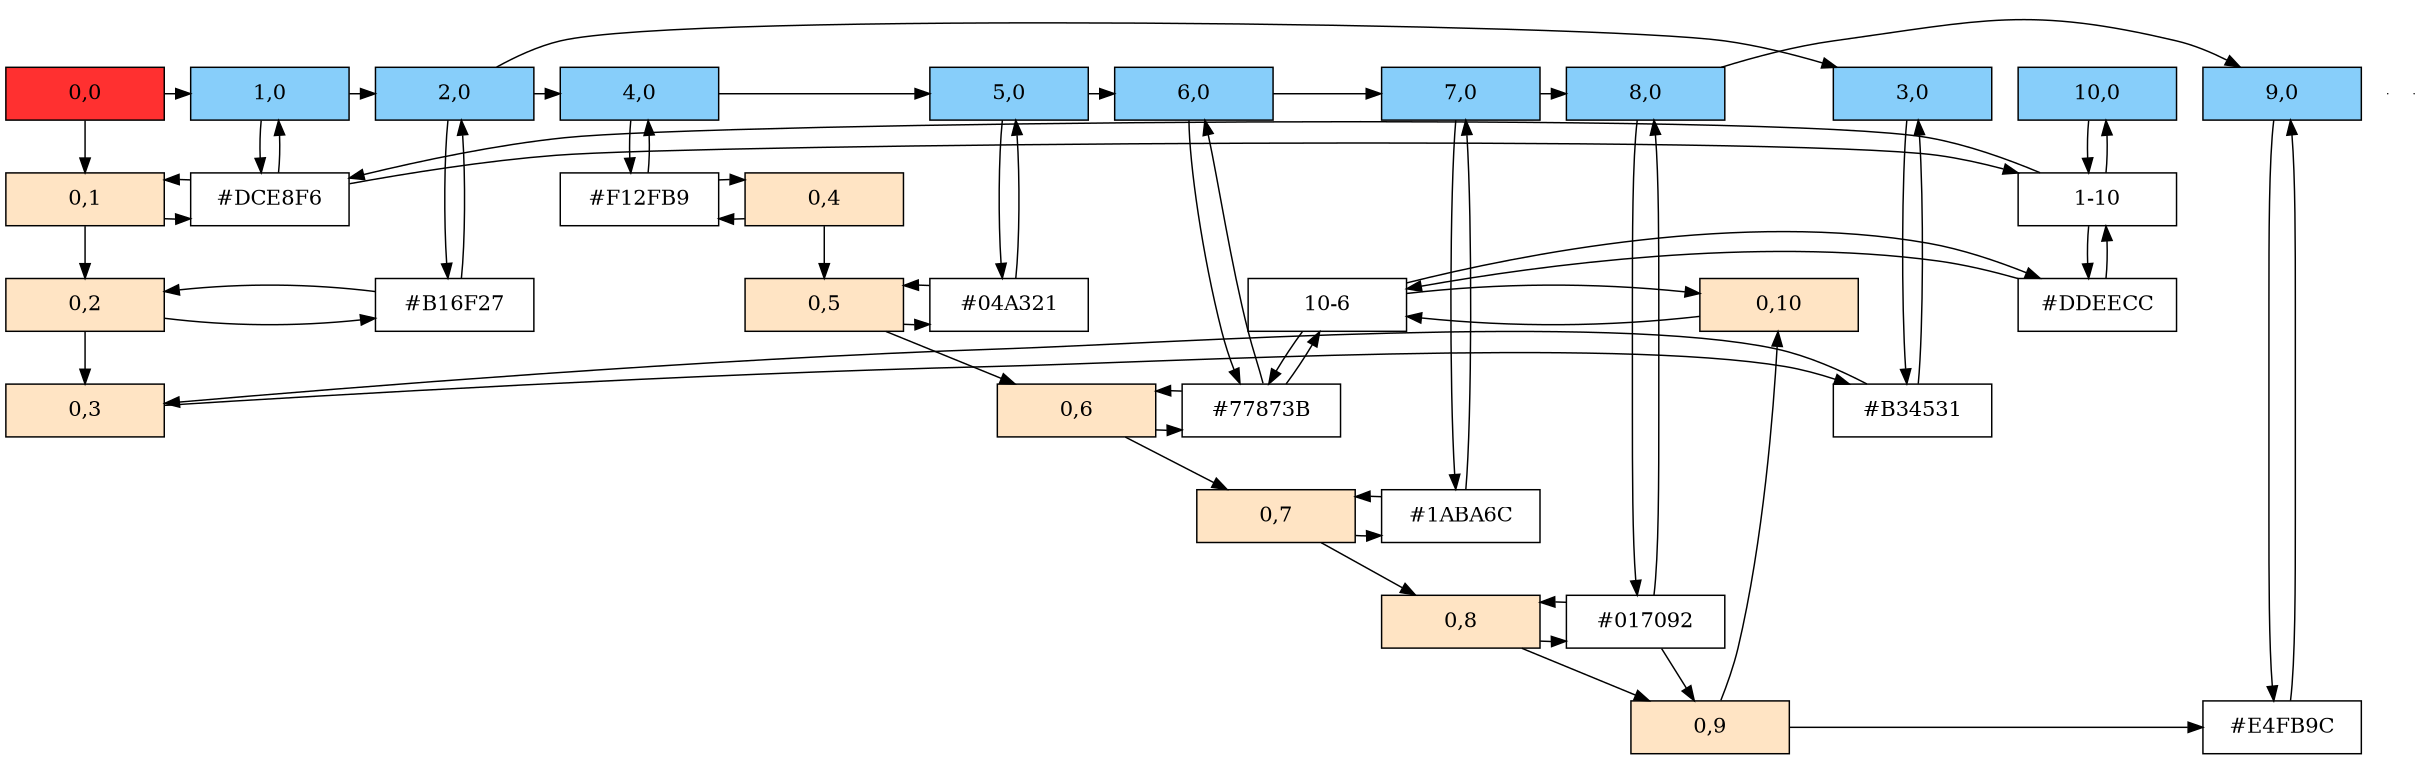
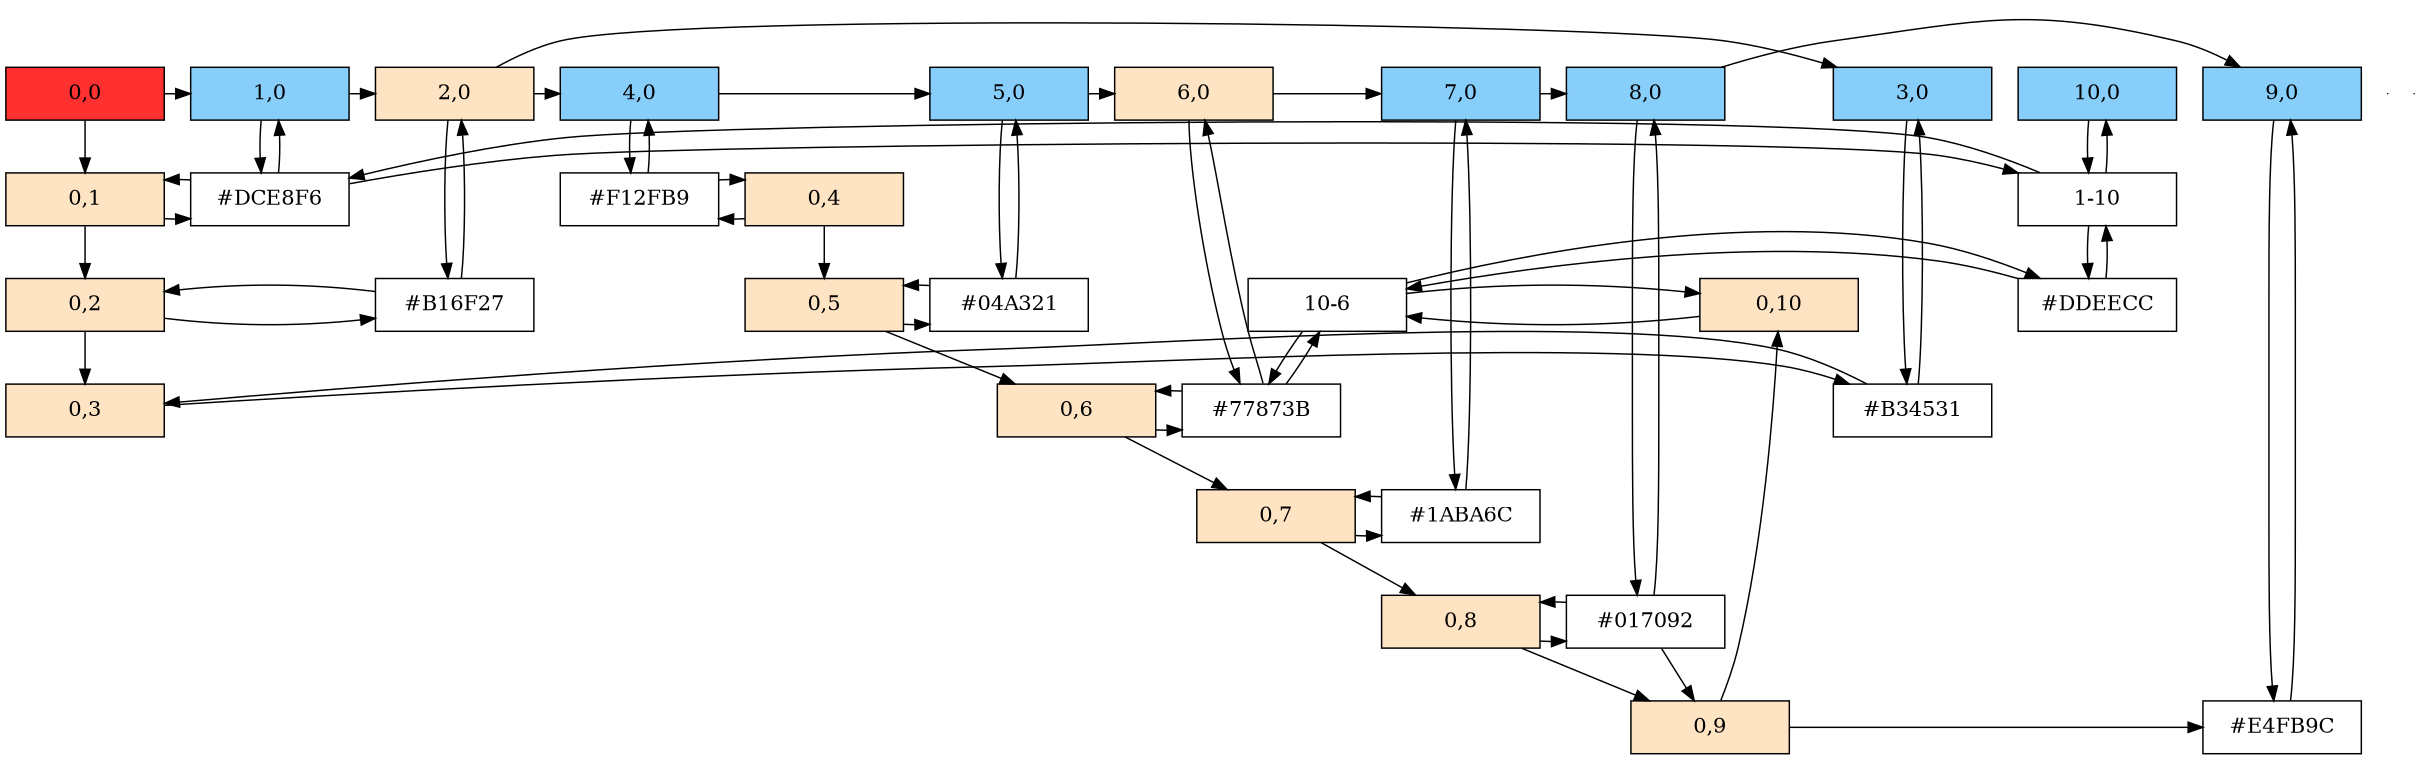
(455, 94) -> (455, 94)
(1194, 94) -> (1194, 94)
